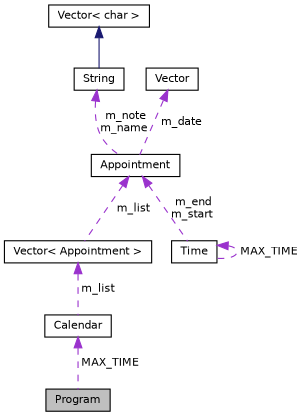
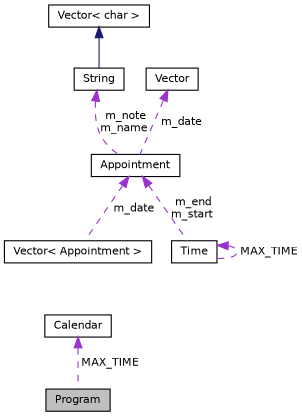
(132, 209) -> (132, 209)
(78, 295) -> none
